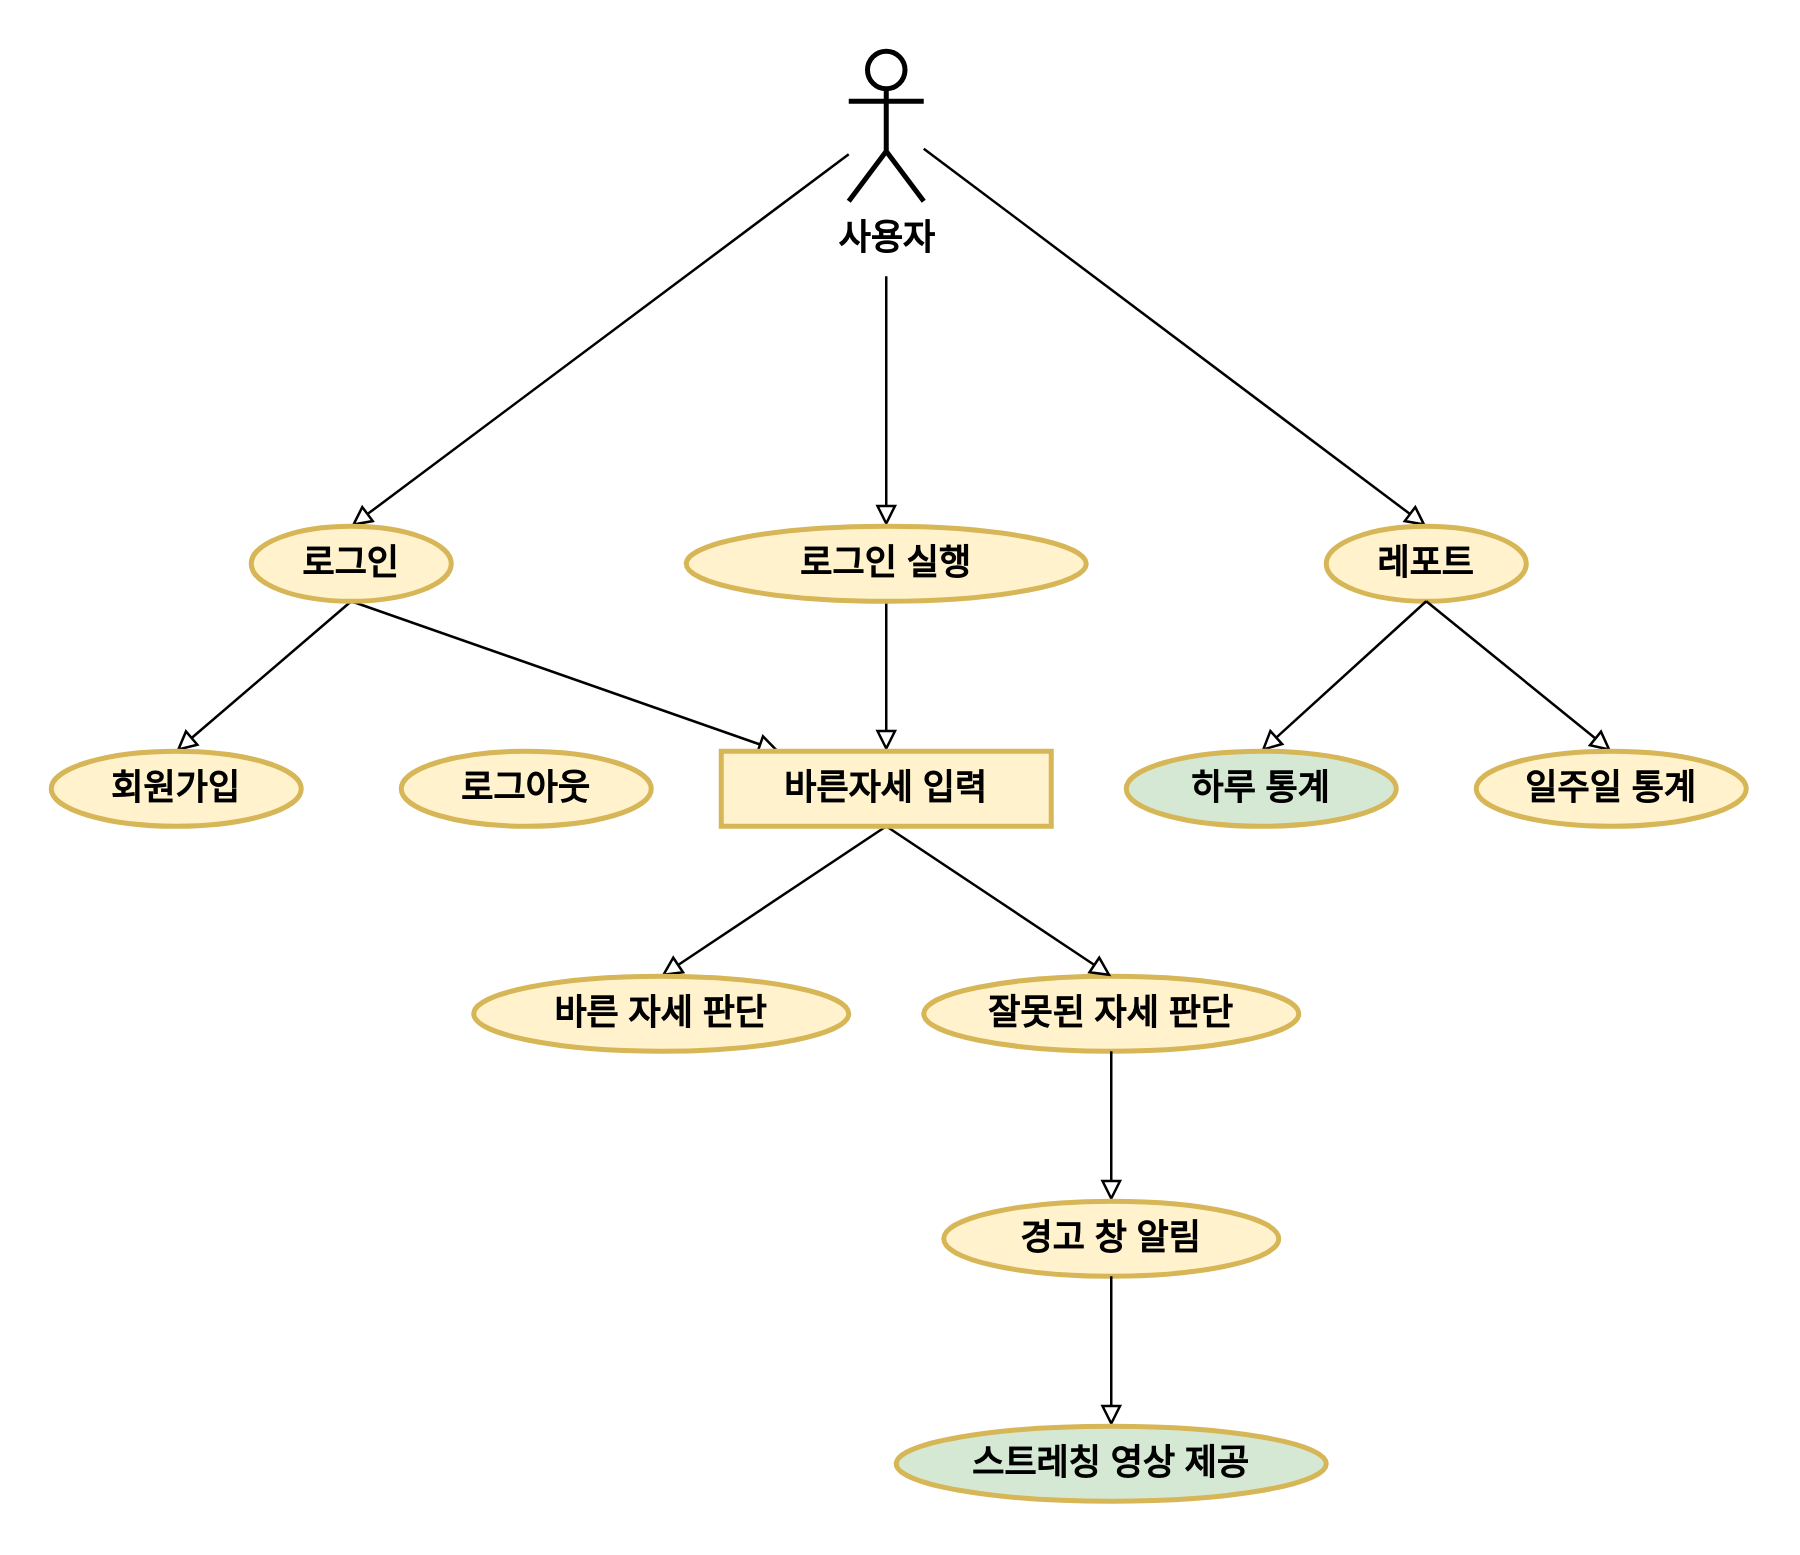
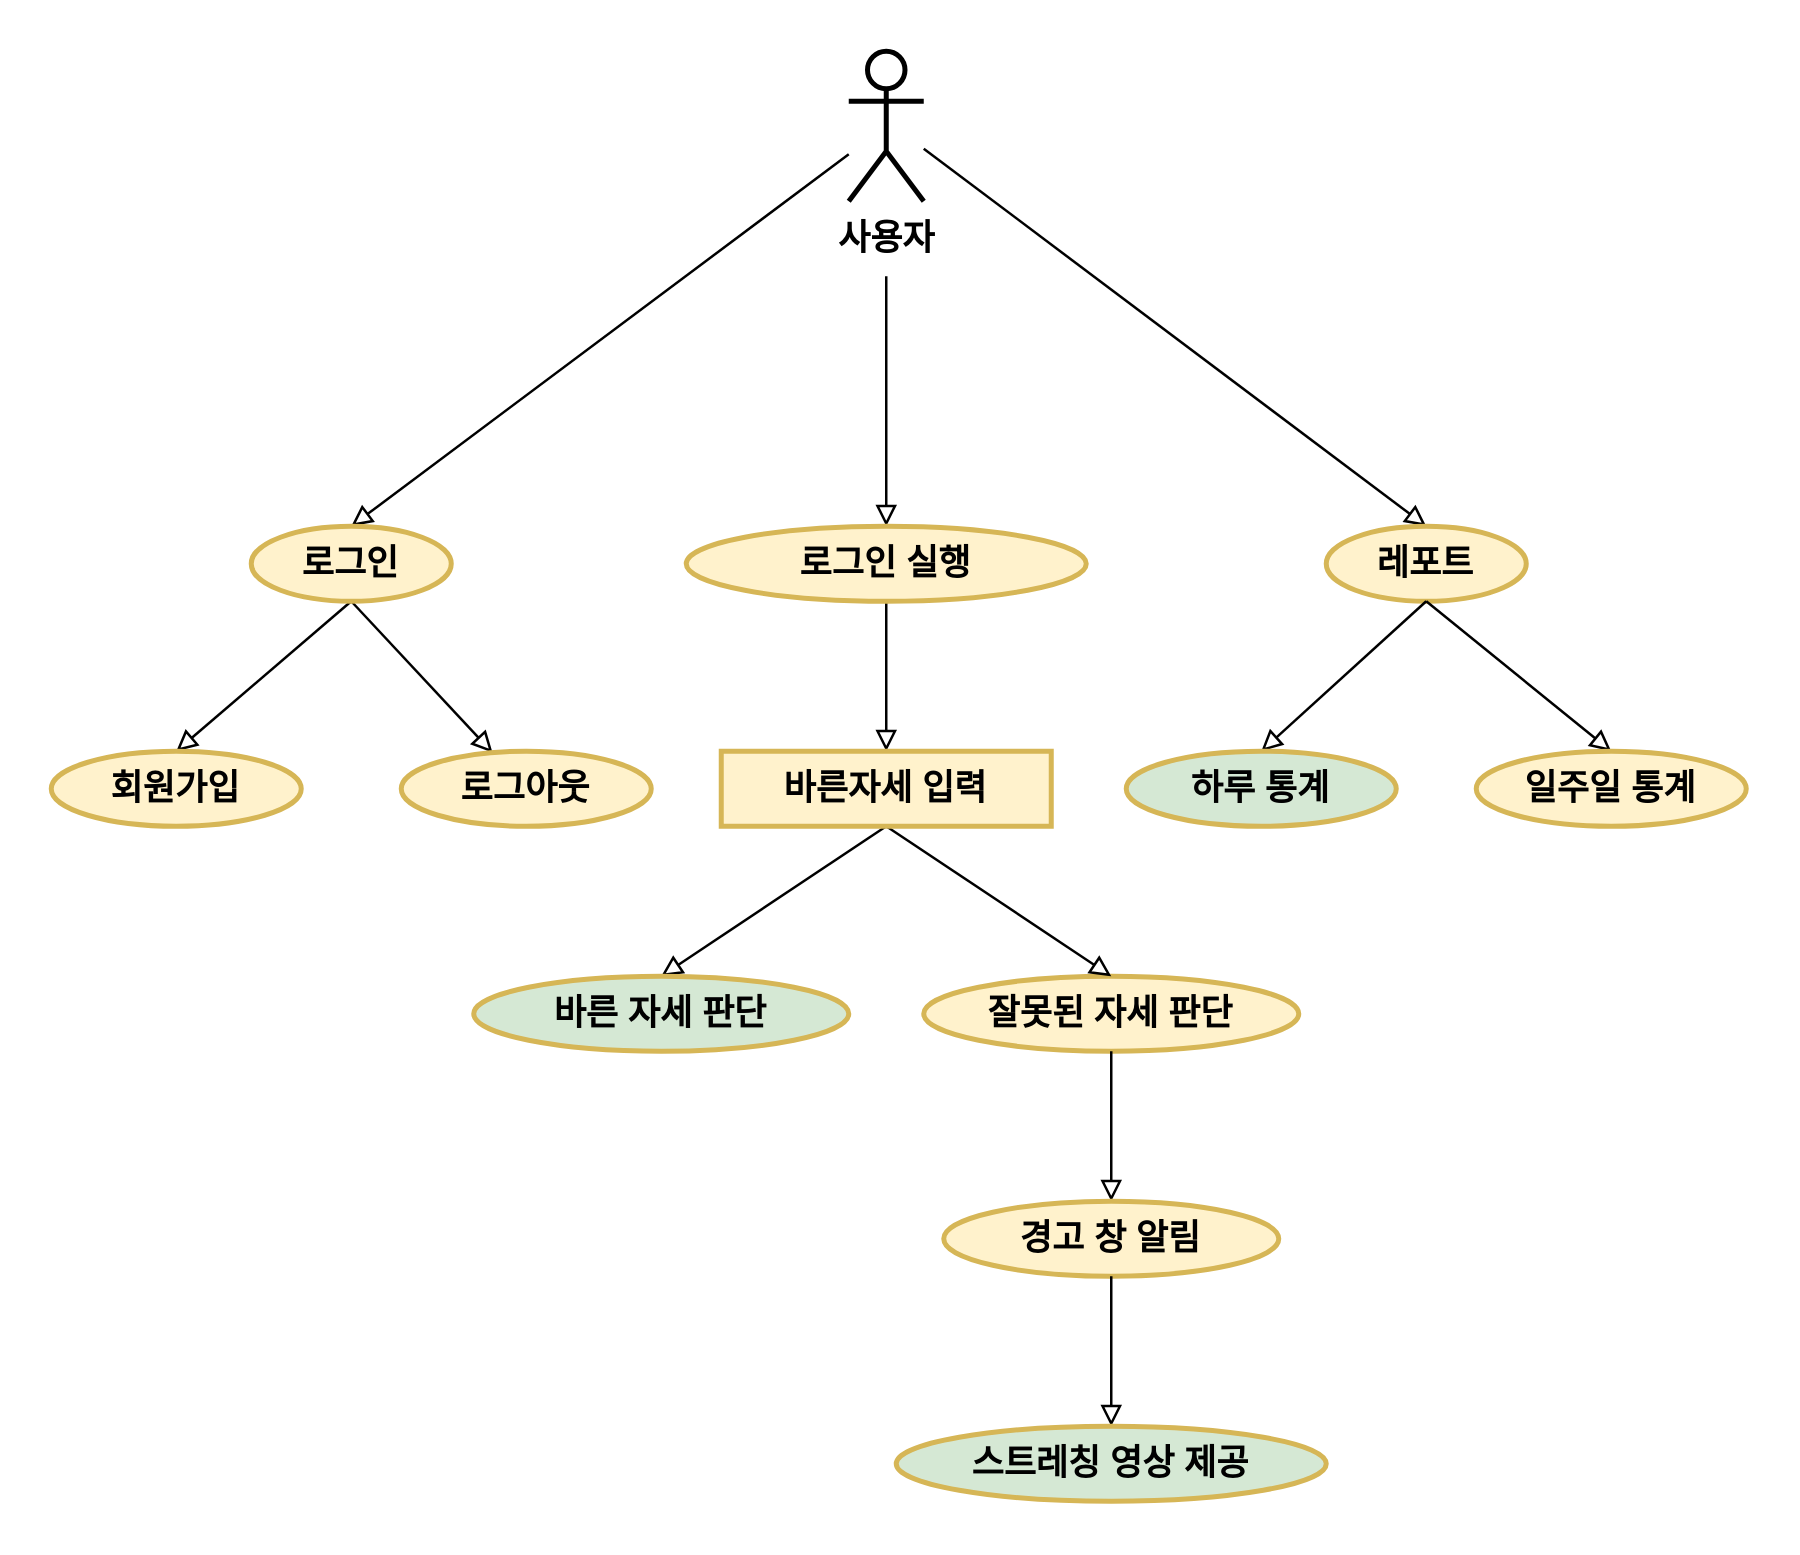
(557, 673) -> (416, 671)
(661, 1014) -> (661, 1014)
